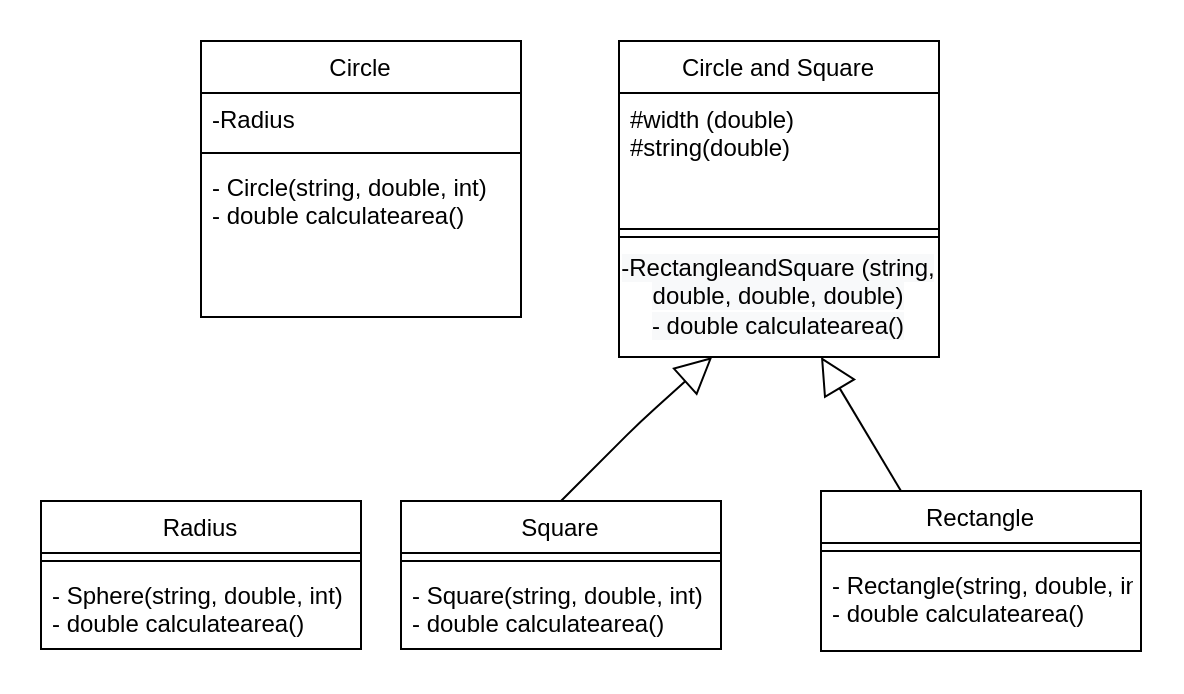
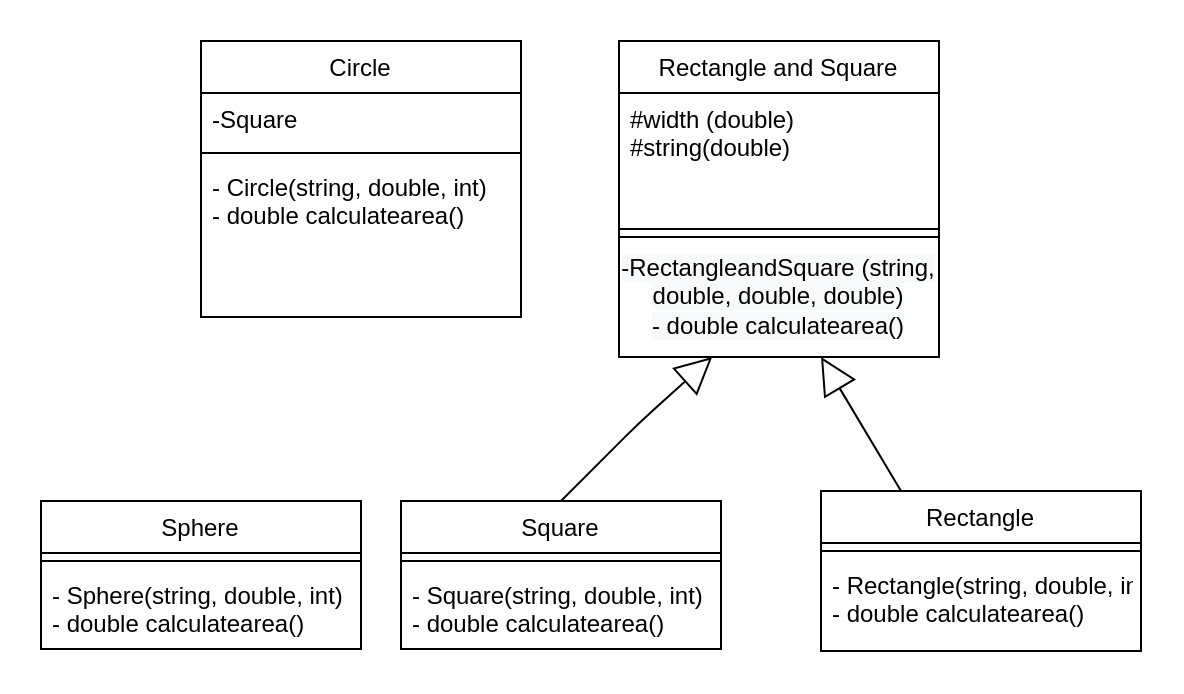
(778, 68) -> (778, 68)
(256, 120) -> (259, 120)
(200, 528) -> (200, 528)
